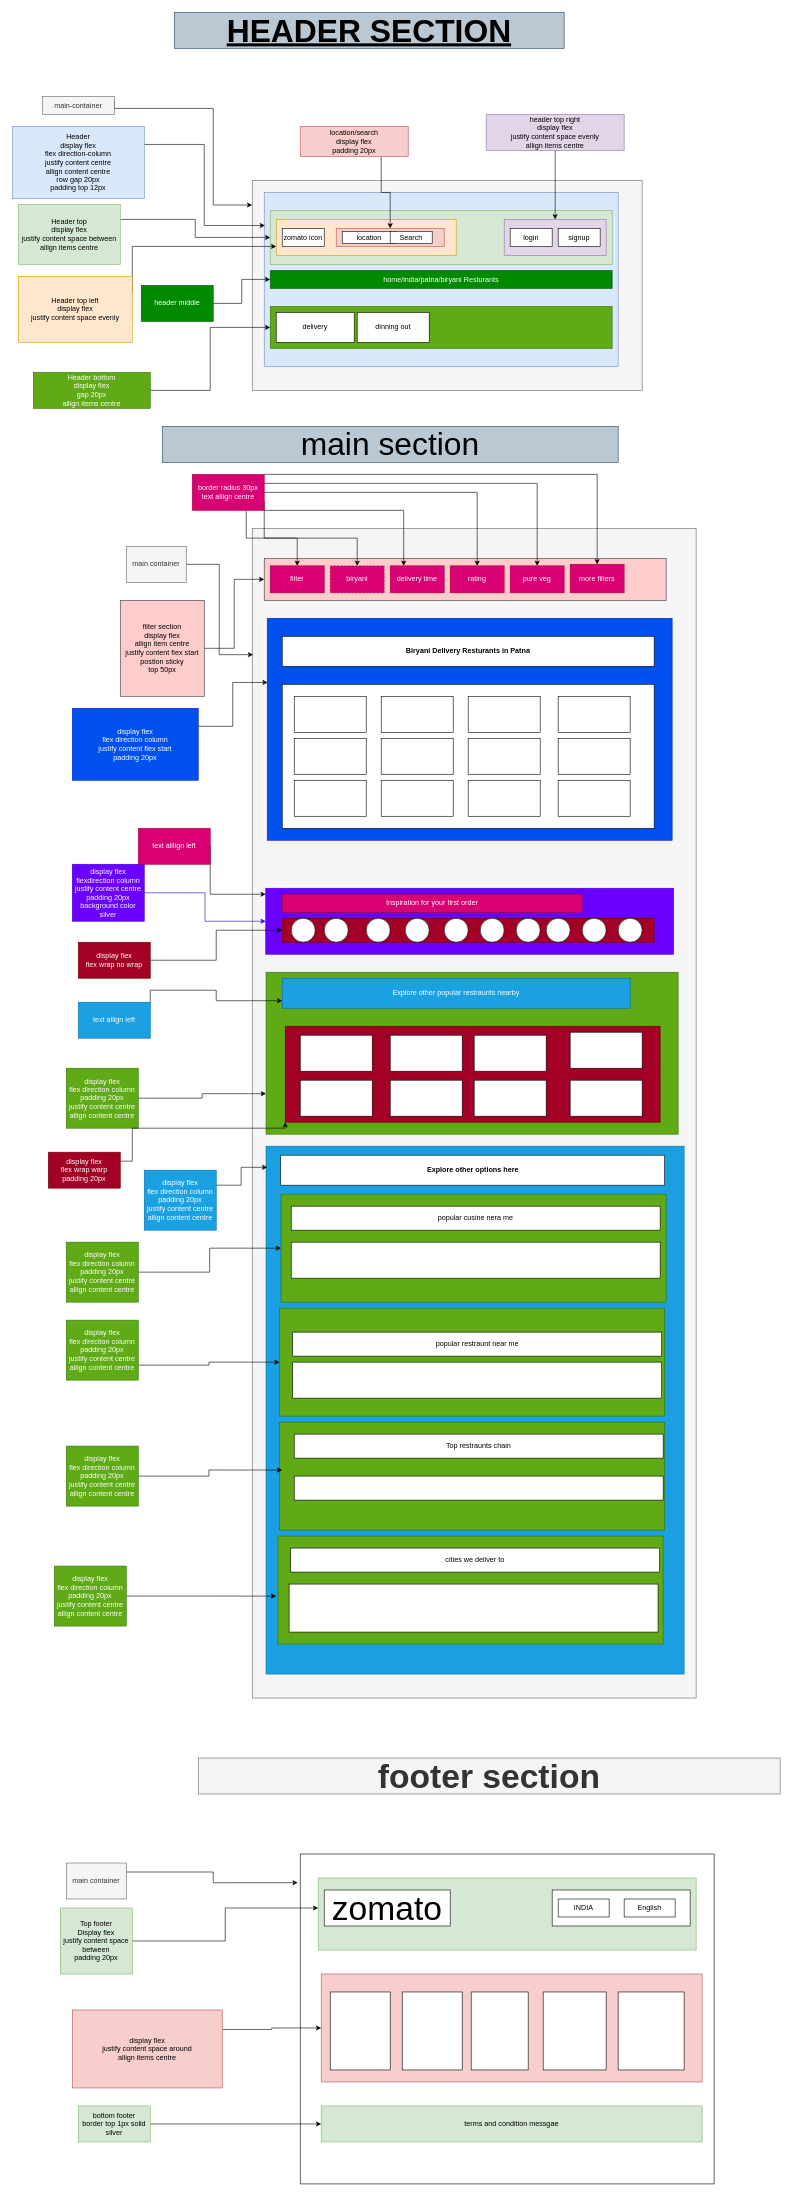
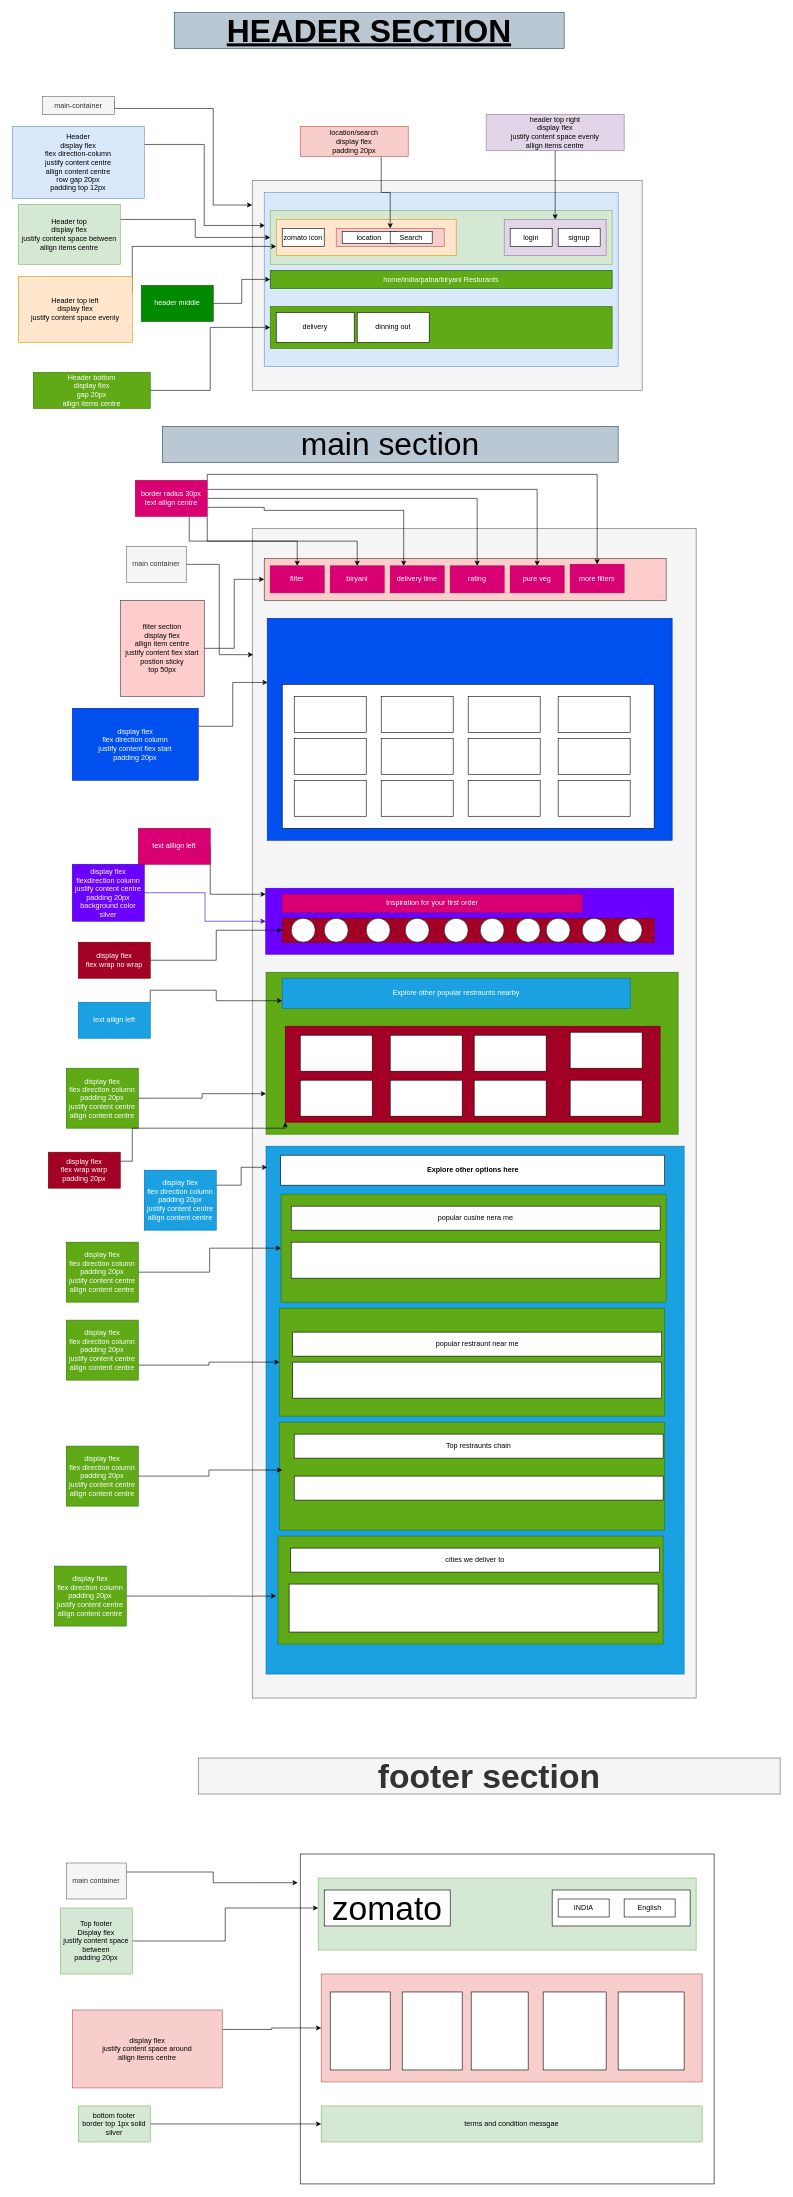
(441, 279) -> (441, 279)
(228, 492) -> (171, 498)
(357, 579) -> (357, 579)
(468, 651) -> none
